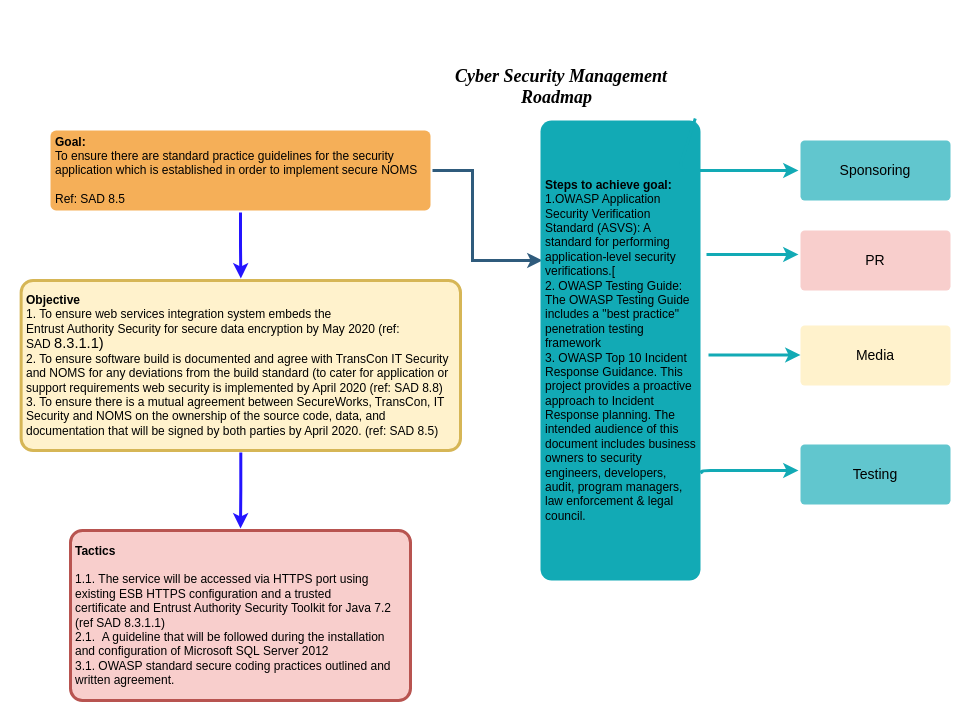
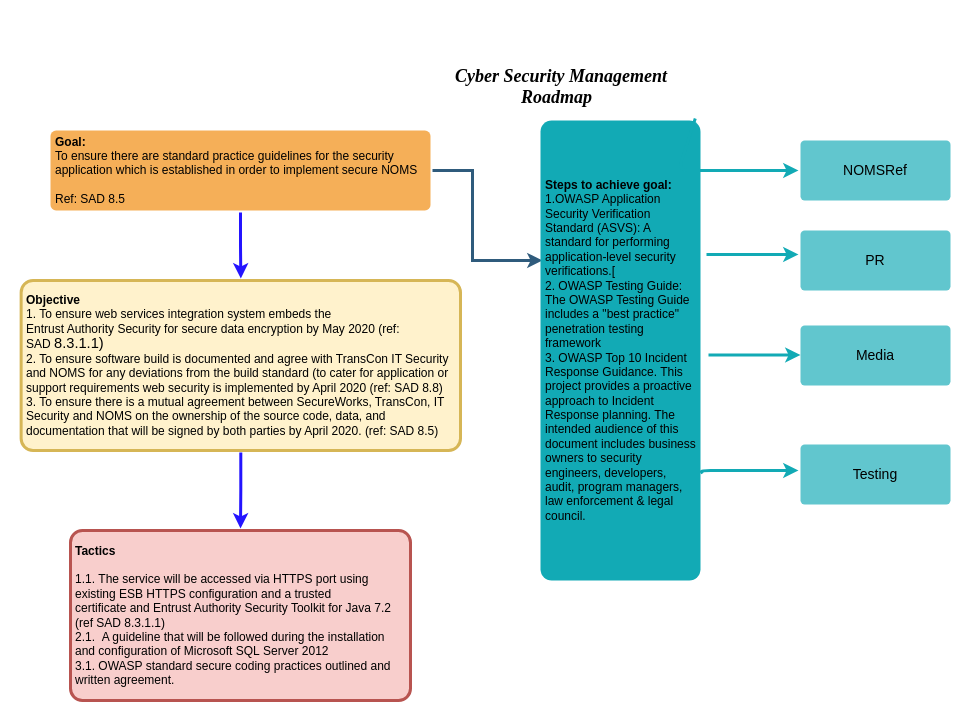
(876, 171) -> (876, 171)
(876, 261) -> (876, 261)
(876, 356) -> (876, 356)
